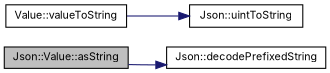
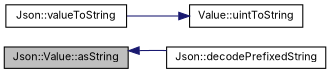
(66, 16) -> (66, 16)
(246, 16) -> (246, 16)
(142, 65) -> (153, 50)
